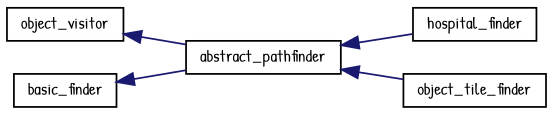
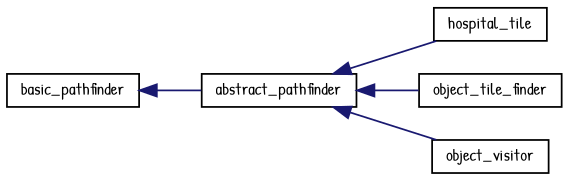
(475, 24) -> (490, 24)
(163, 41) -> (393, 126)
(65, 90) -> (73, 90)
